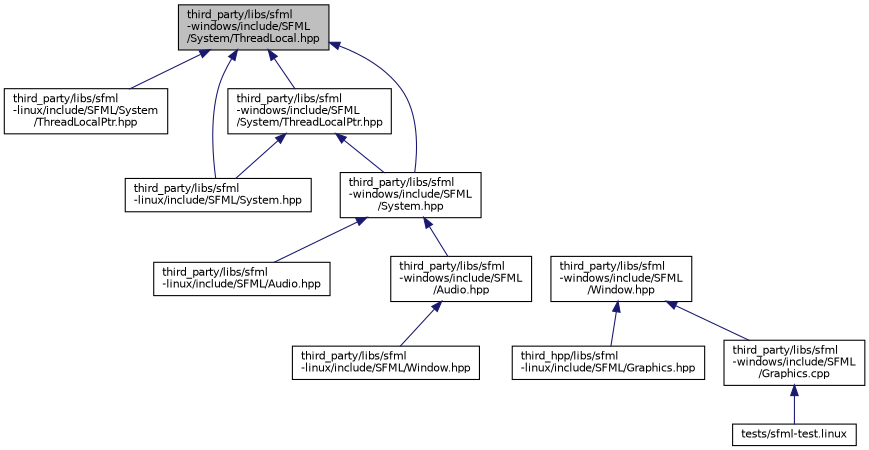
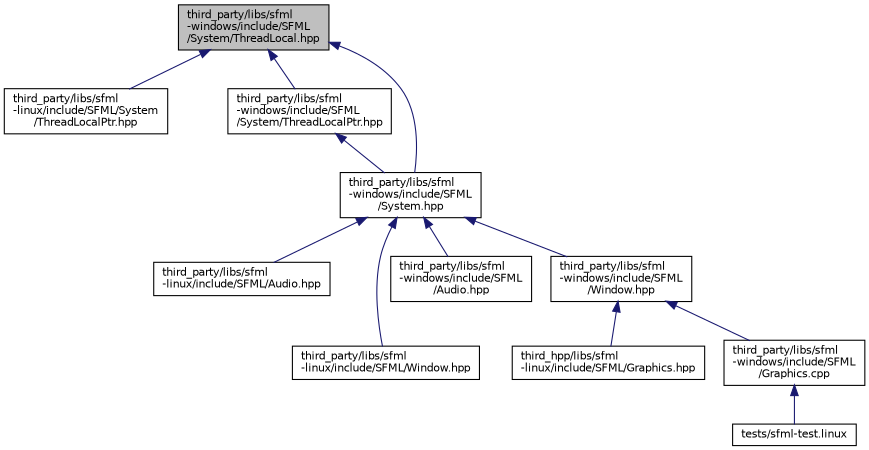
(218, 195) -> none
none -> (521, 239)
(417, 328) -> (377, 286)
